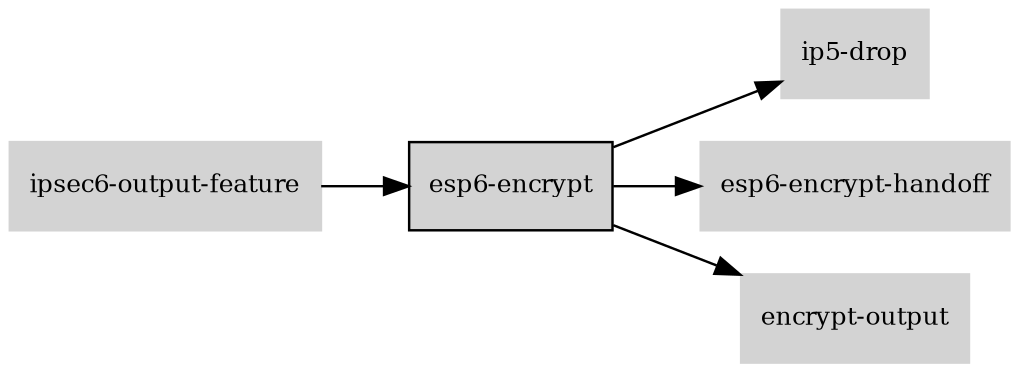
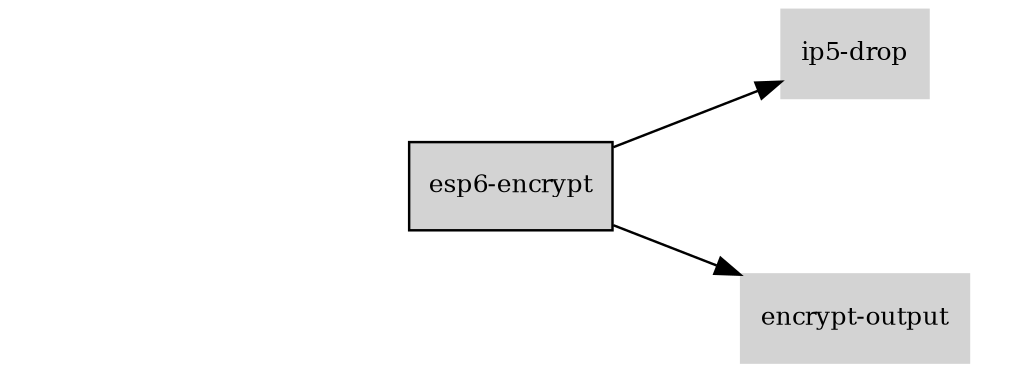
(165, 186) -> none
(855, 186) -> none
